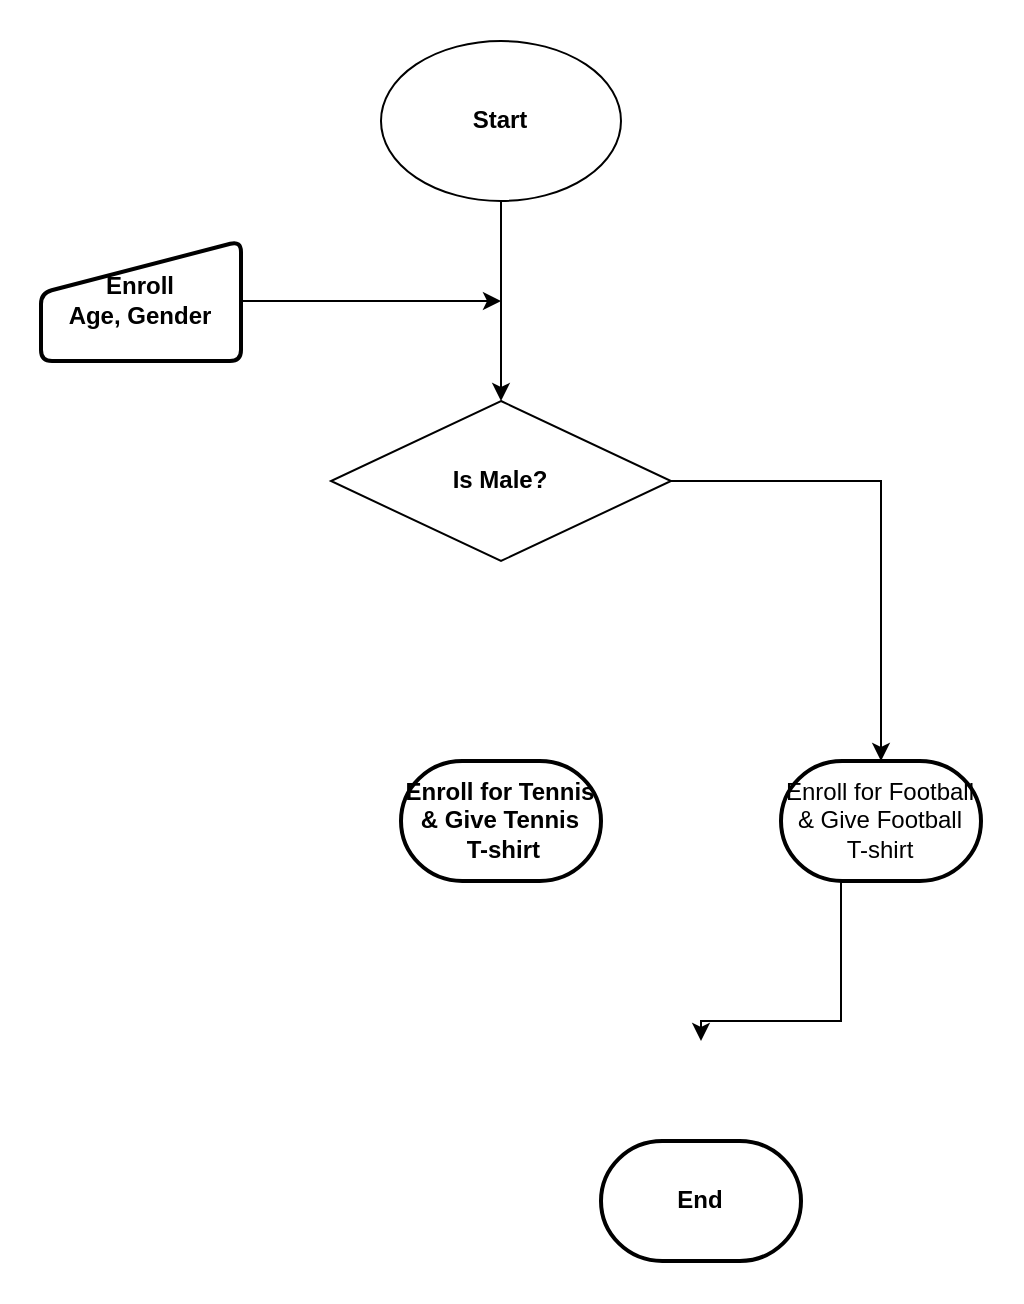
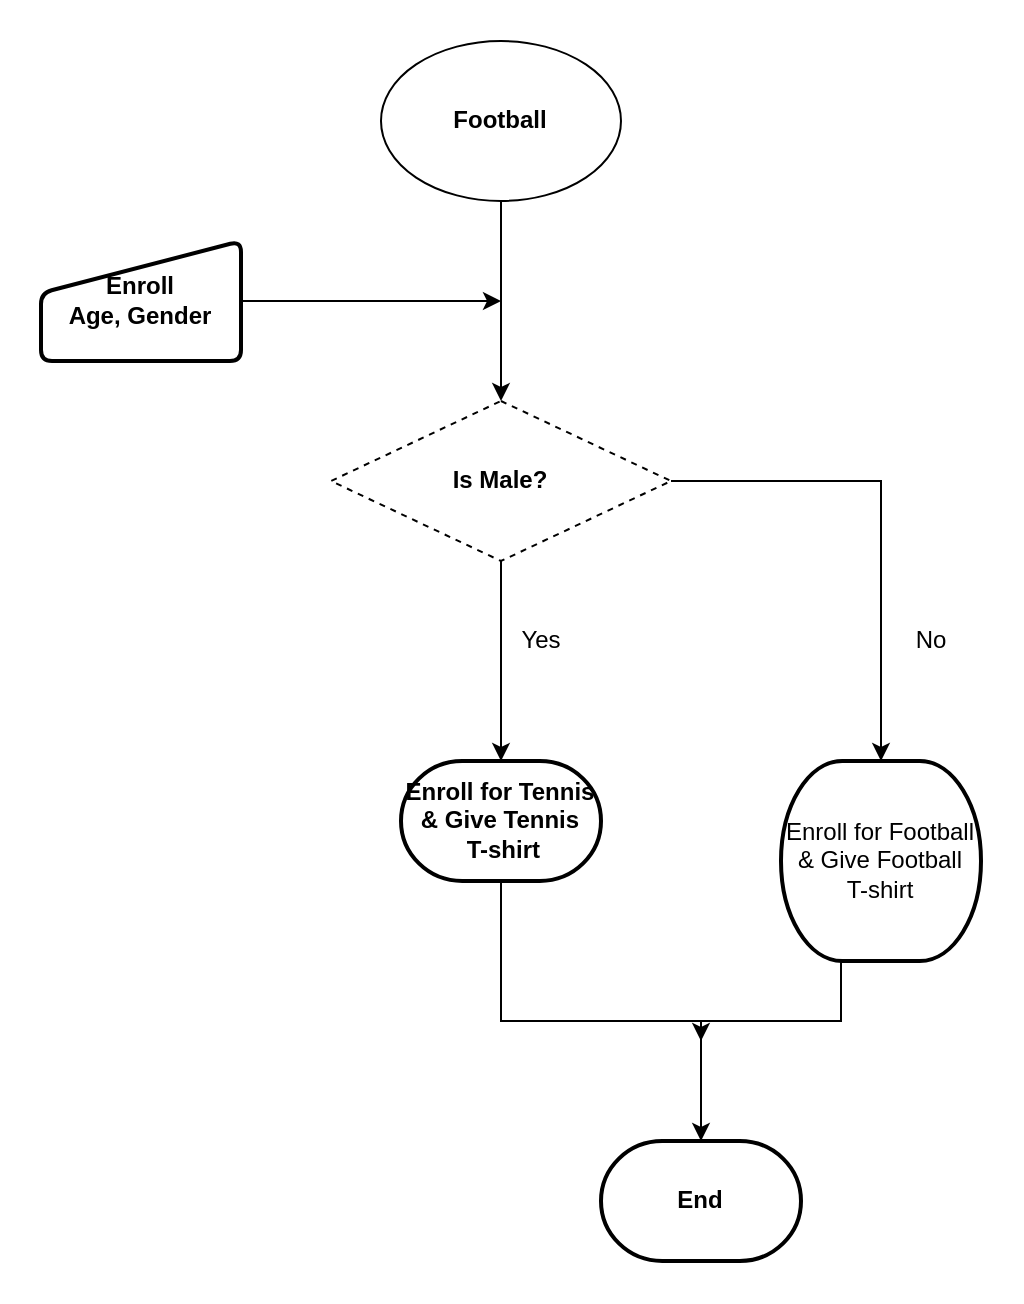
(501, 121) -> (501, 121)
(501, 481) -> (501, 481)
none -> (541, 641)
none -> (931, 641)
none -> (501, 654)
(881, 821) -> (881, 861)
none -> (529, 1021)
